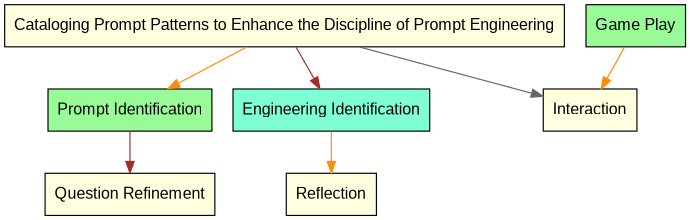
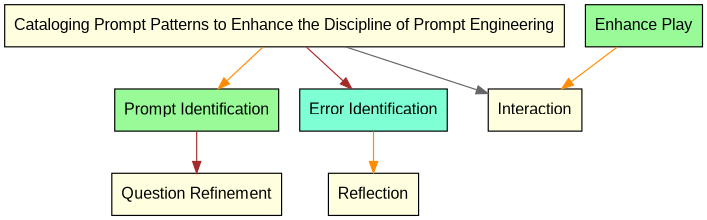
(636, 26) -> (644, 26)
(331, 110) -> (373, 110)
